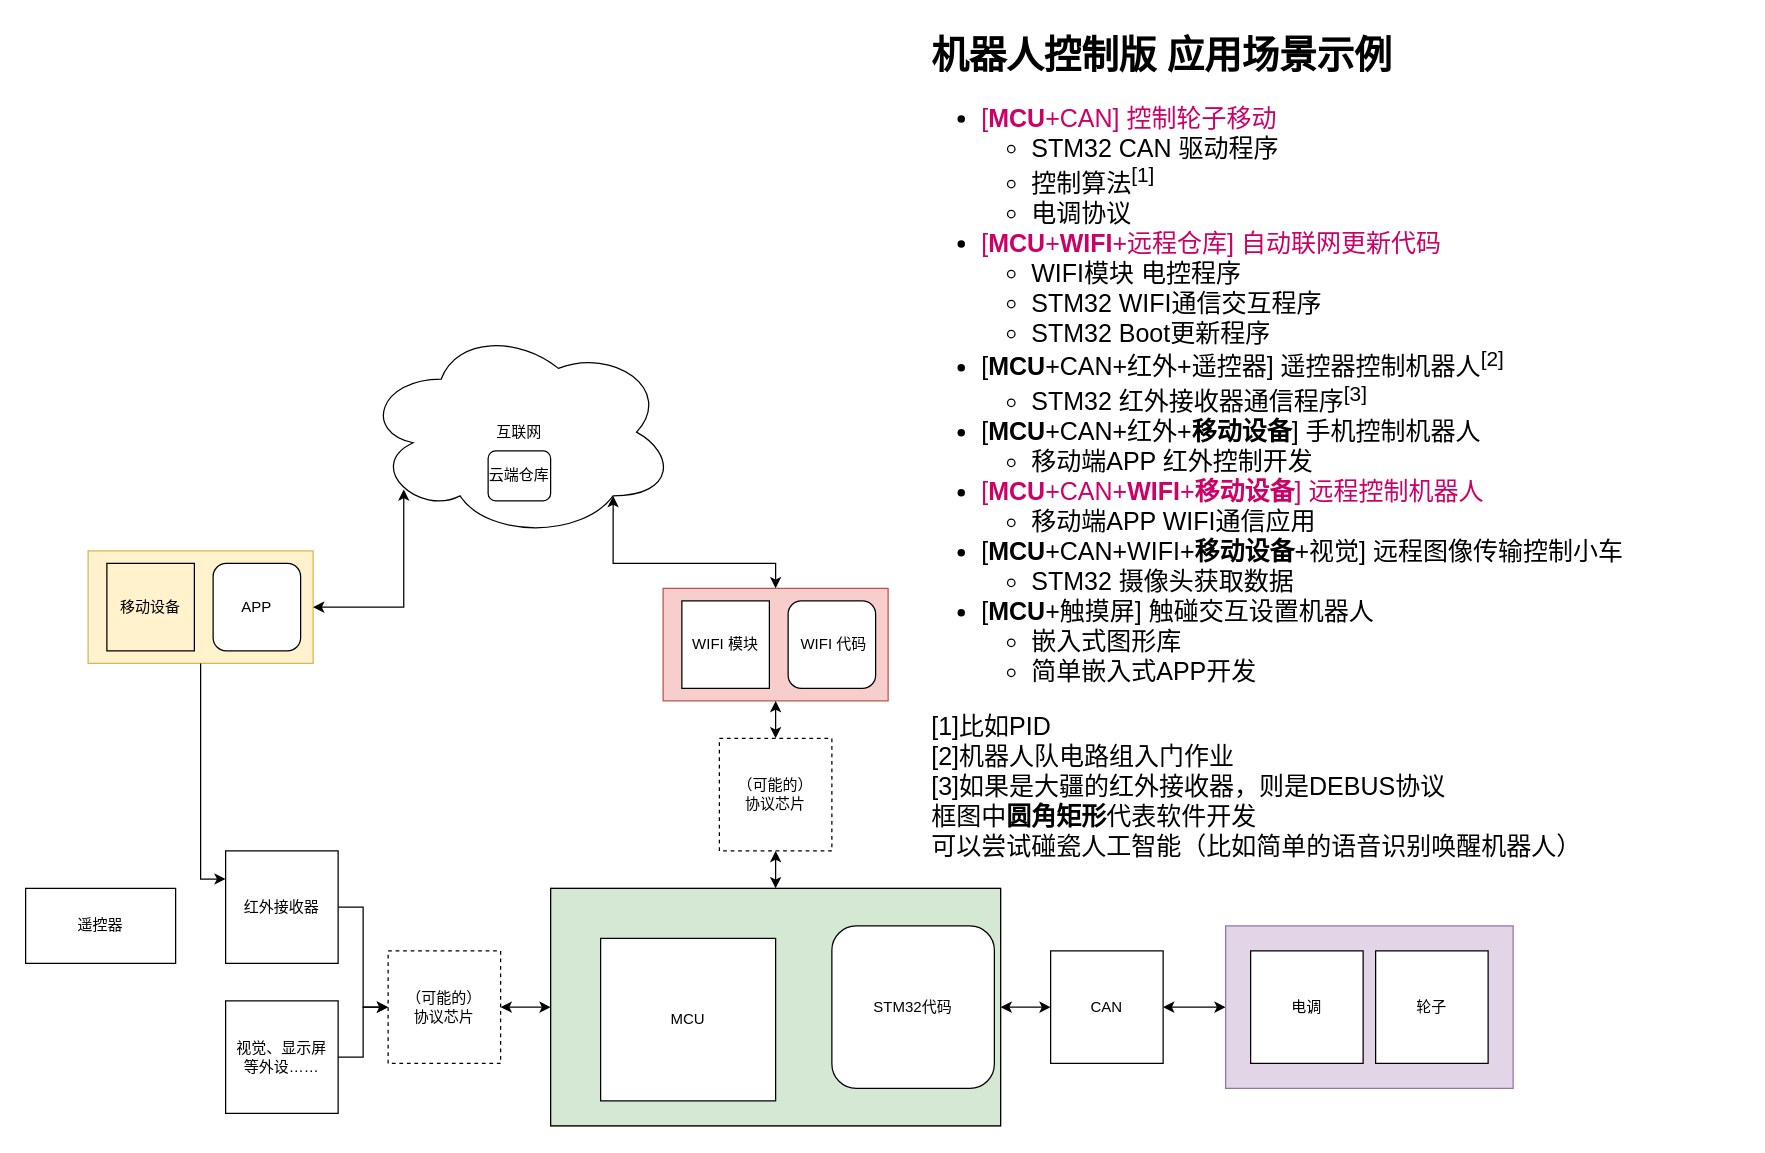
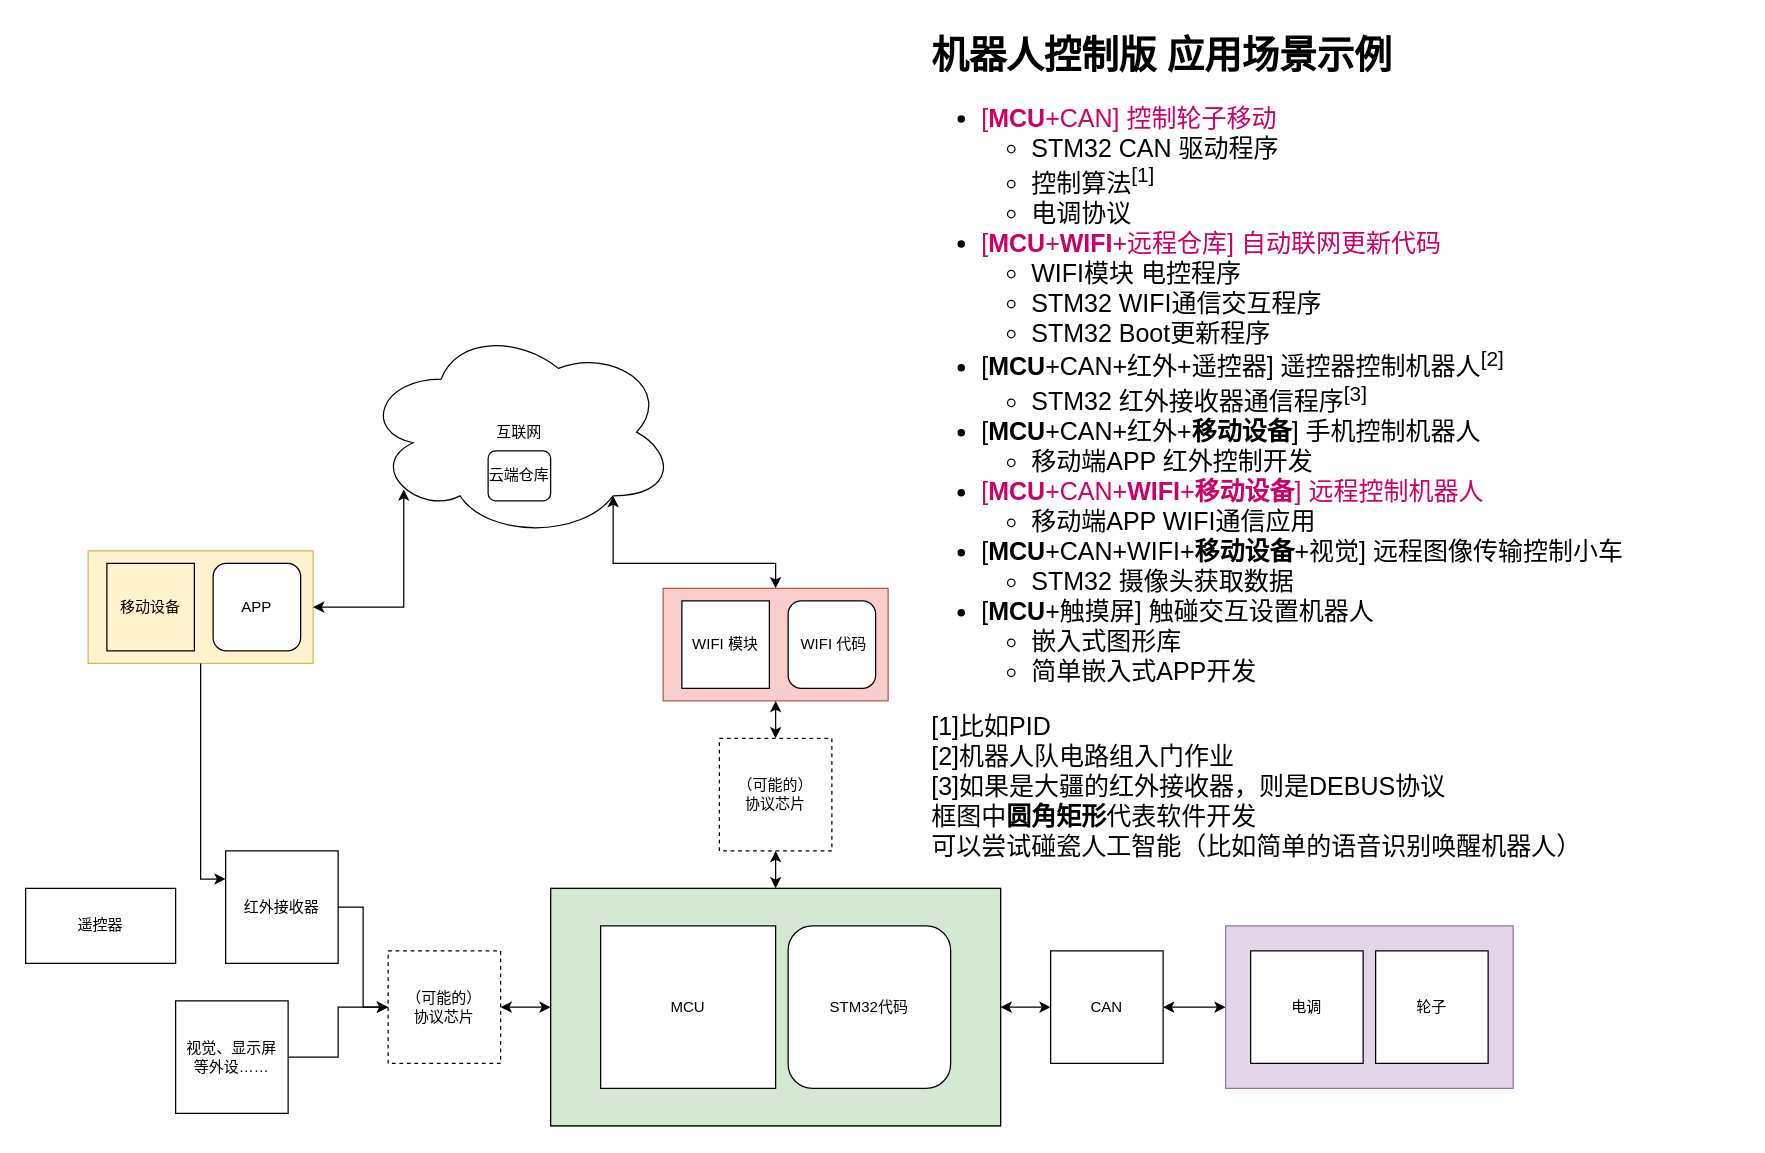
(913, 1007) -> (869, 1007)
(688, 1019) -> (688, 1007)
(282, 1057) -> (232, 1057)
